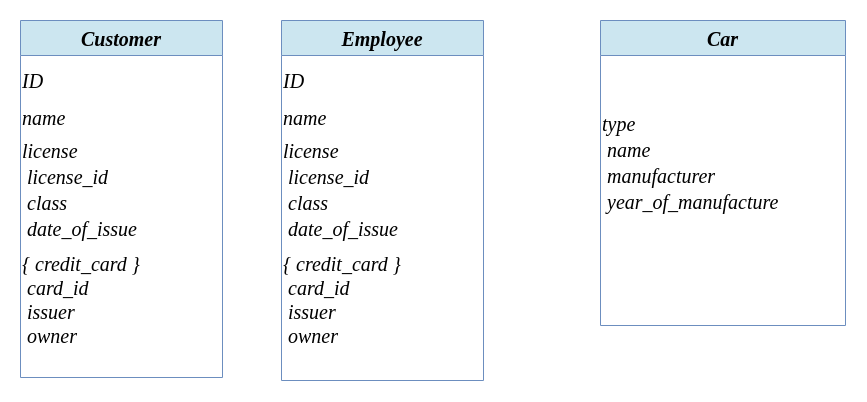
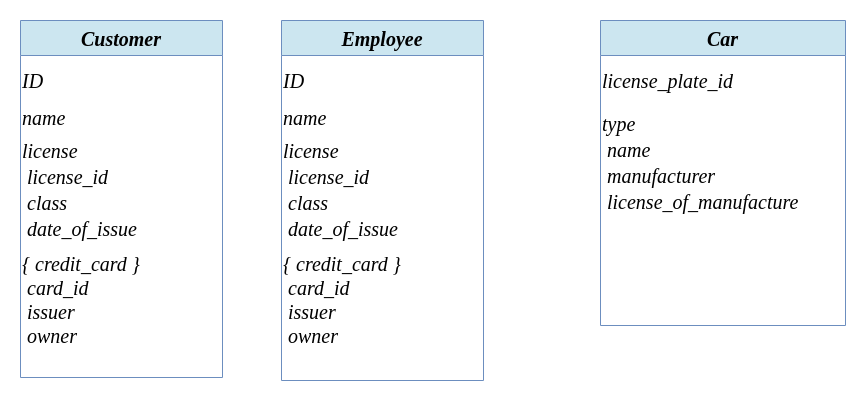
none -> (681, 81)
(709, 164) -> (721, 164)
